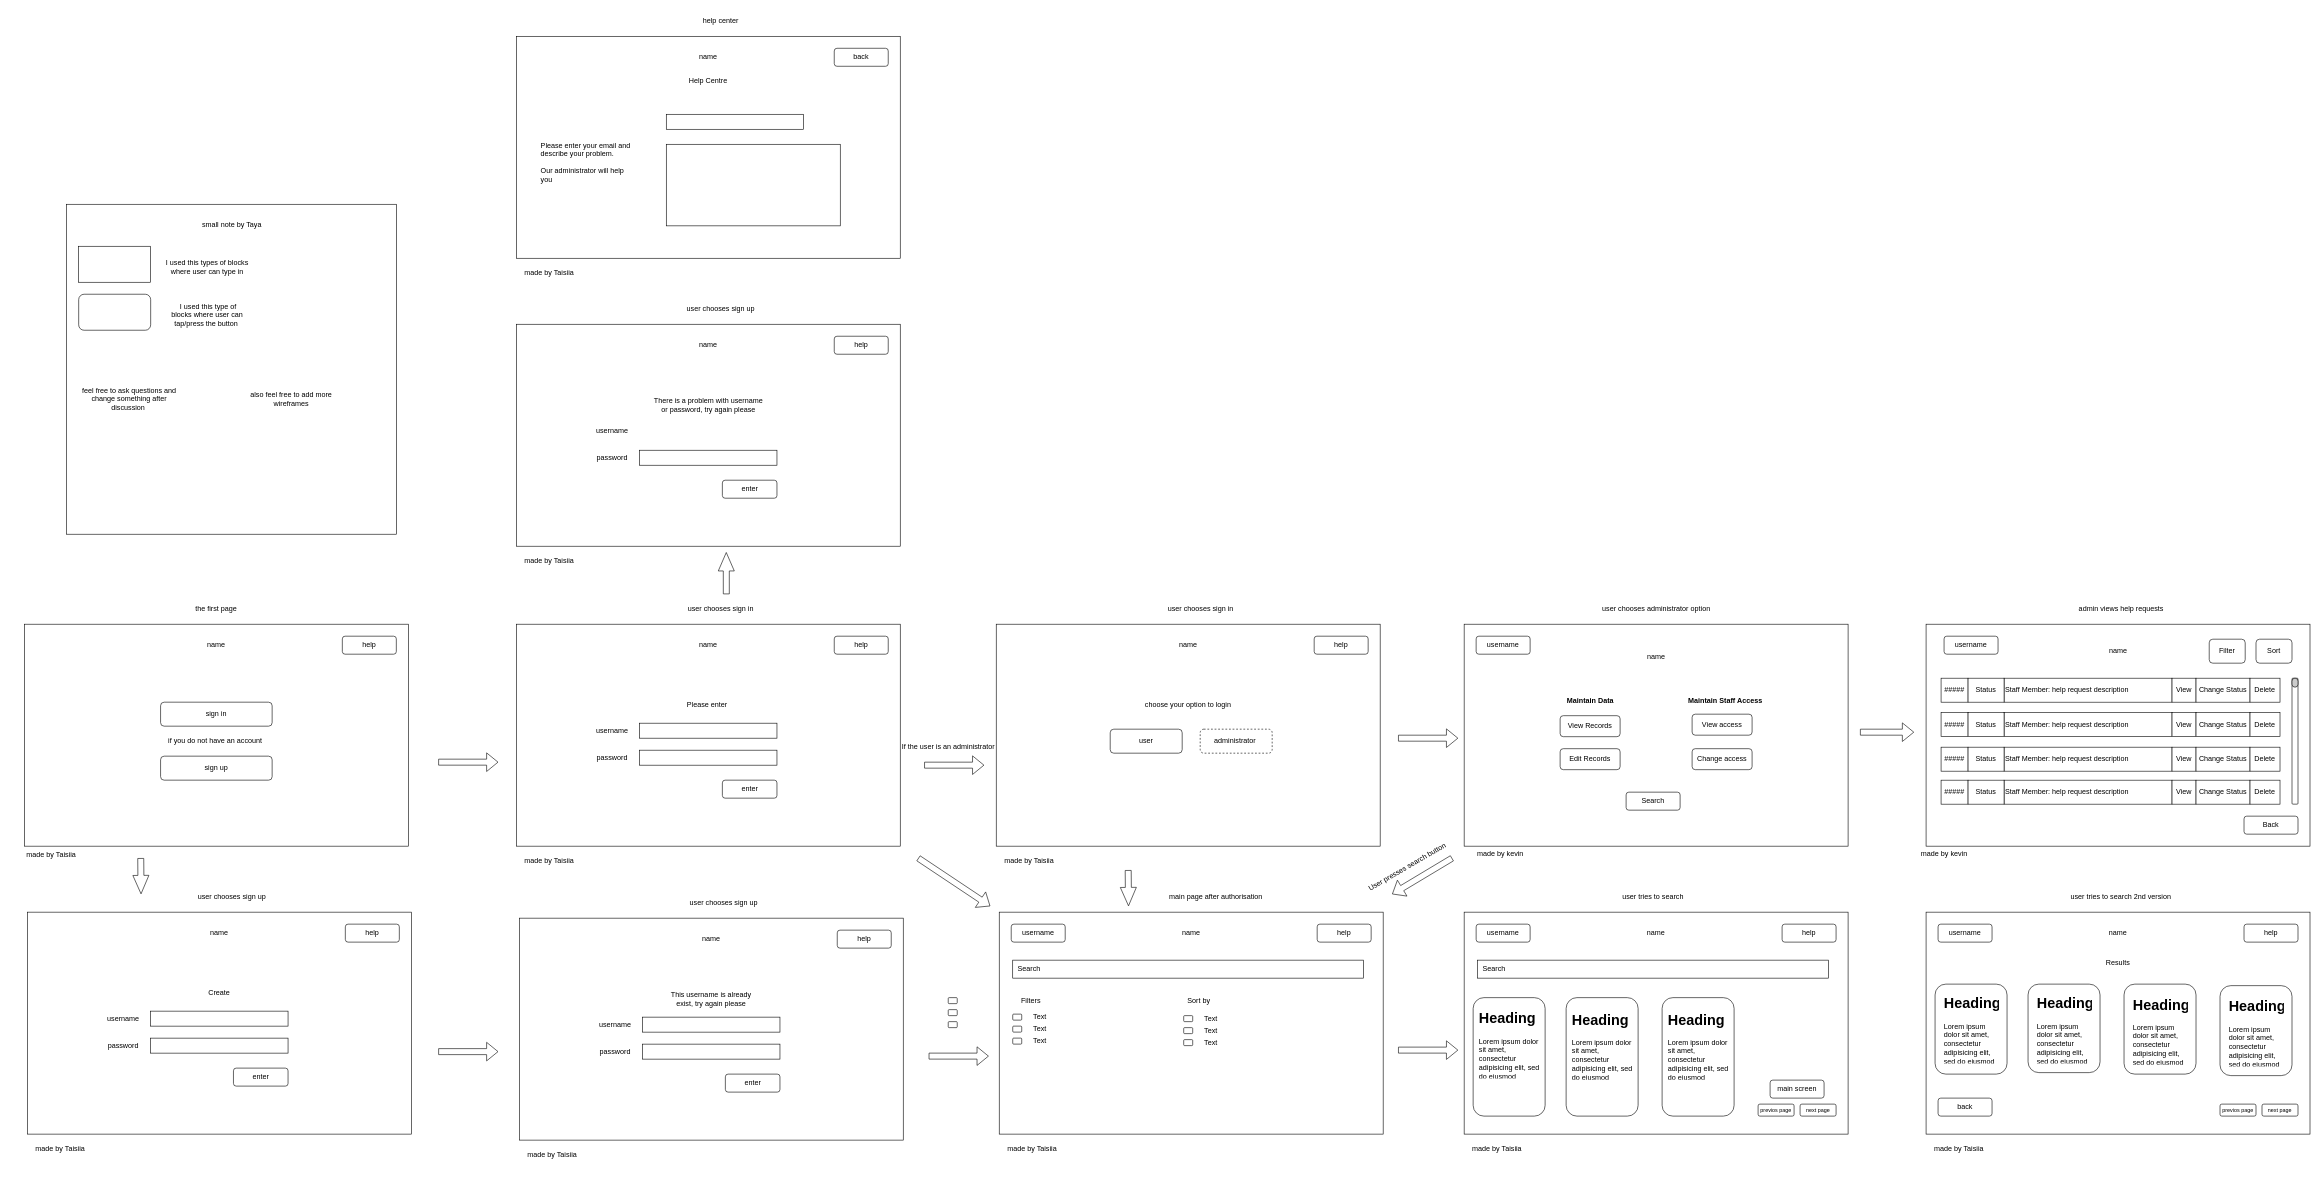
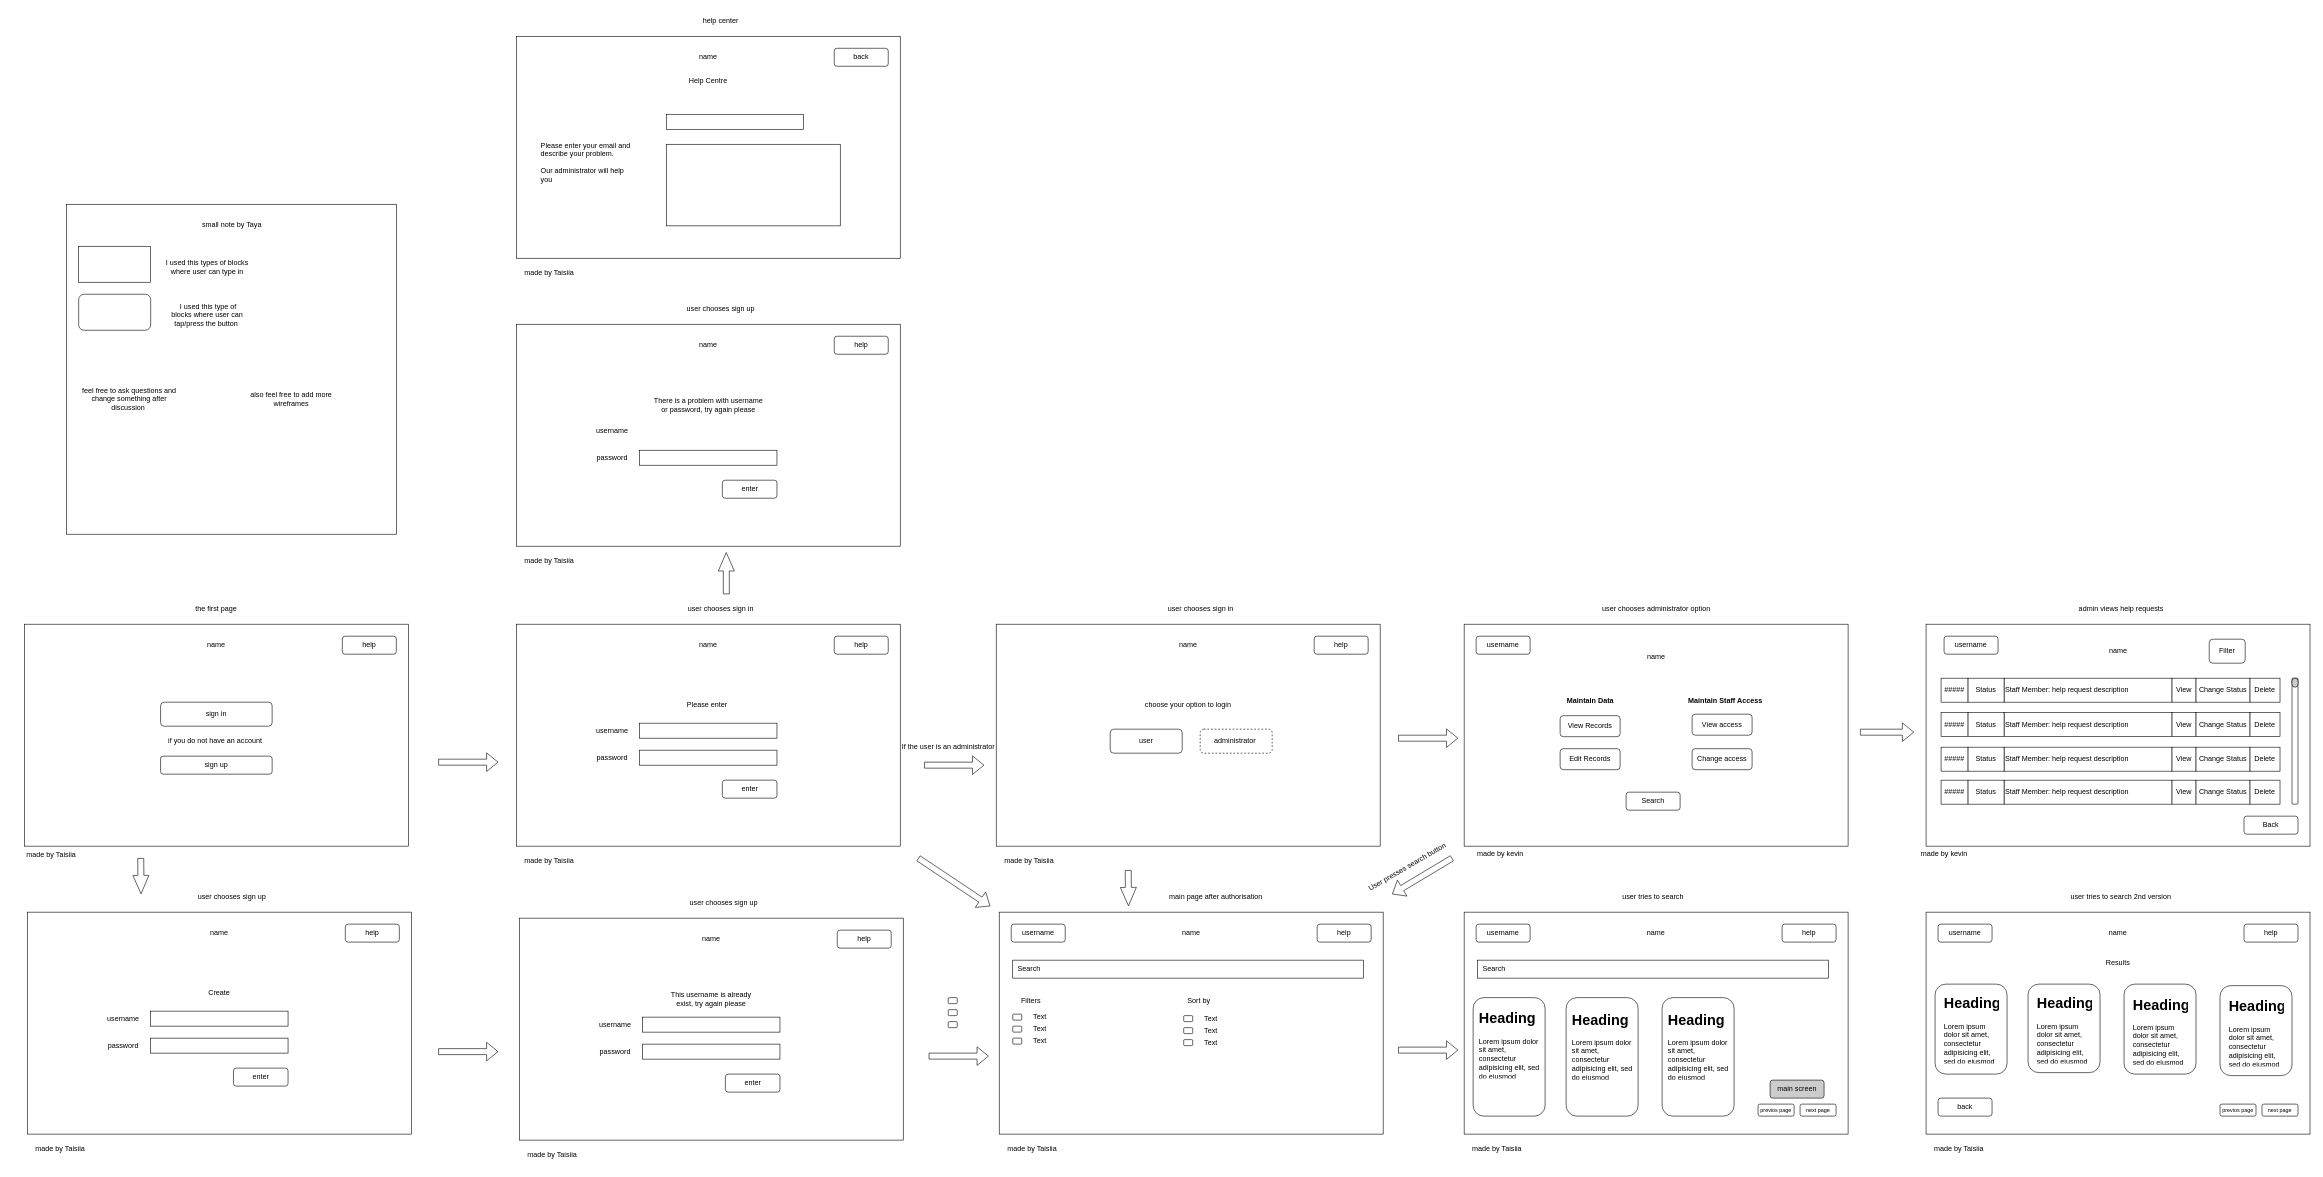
(2274, 651) -> none
(216, 768) -> (216, 765)
(1797, 1089) -> (1797, 1089)
